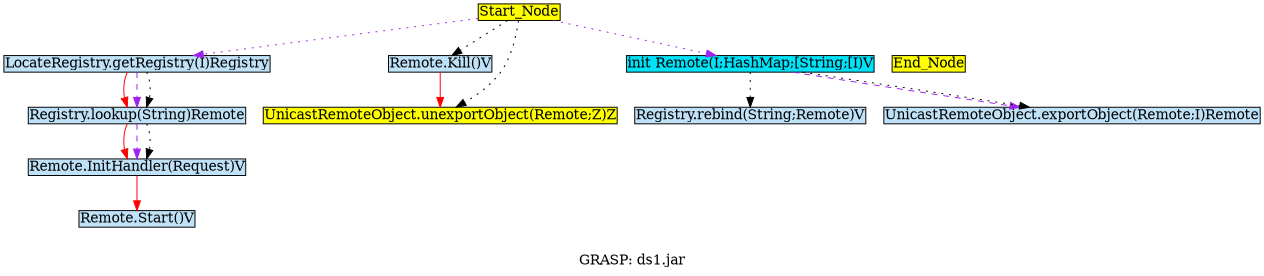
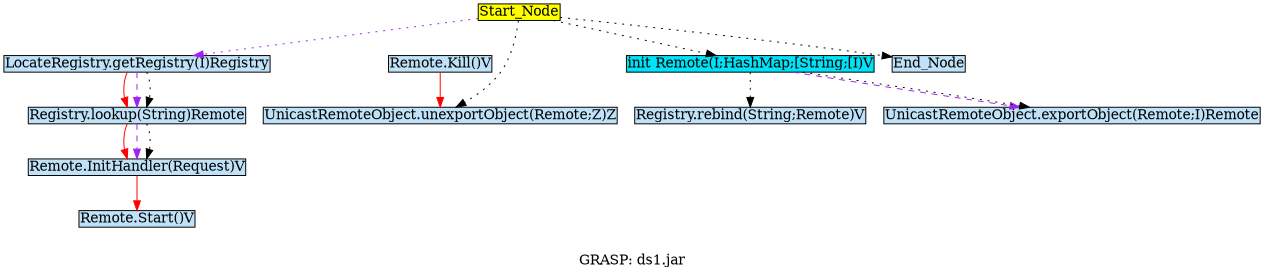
(484, 35) -> (721, 35)
(630, 37) -> (630, 37)
(929, 64) -> (929, 64)
(440, 116) -> (440, 116)
